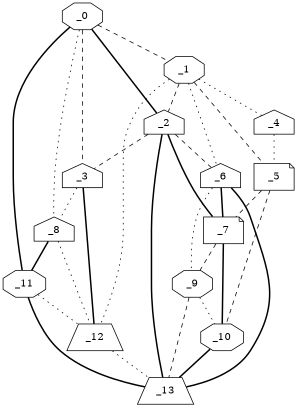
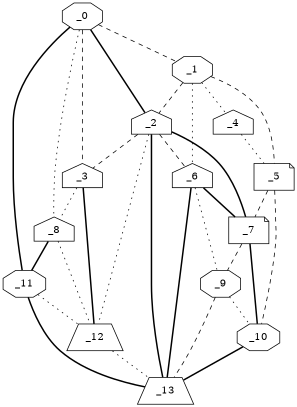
(123, 195) -> (124, 229)
